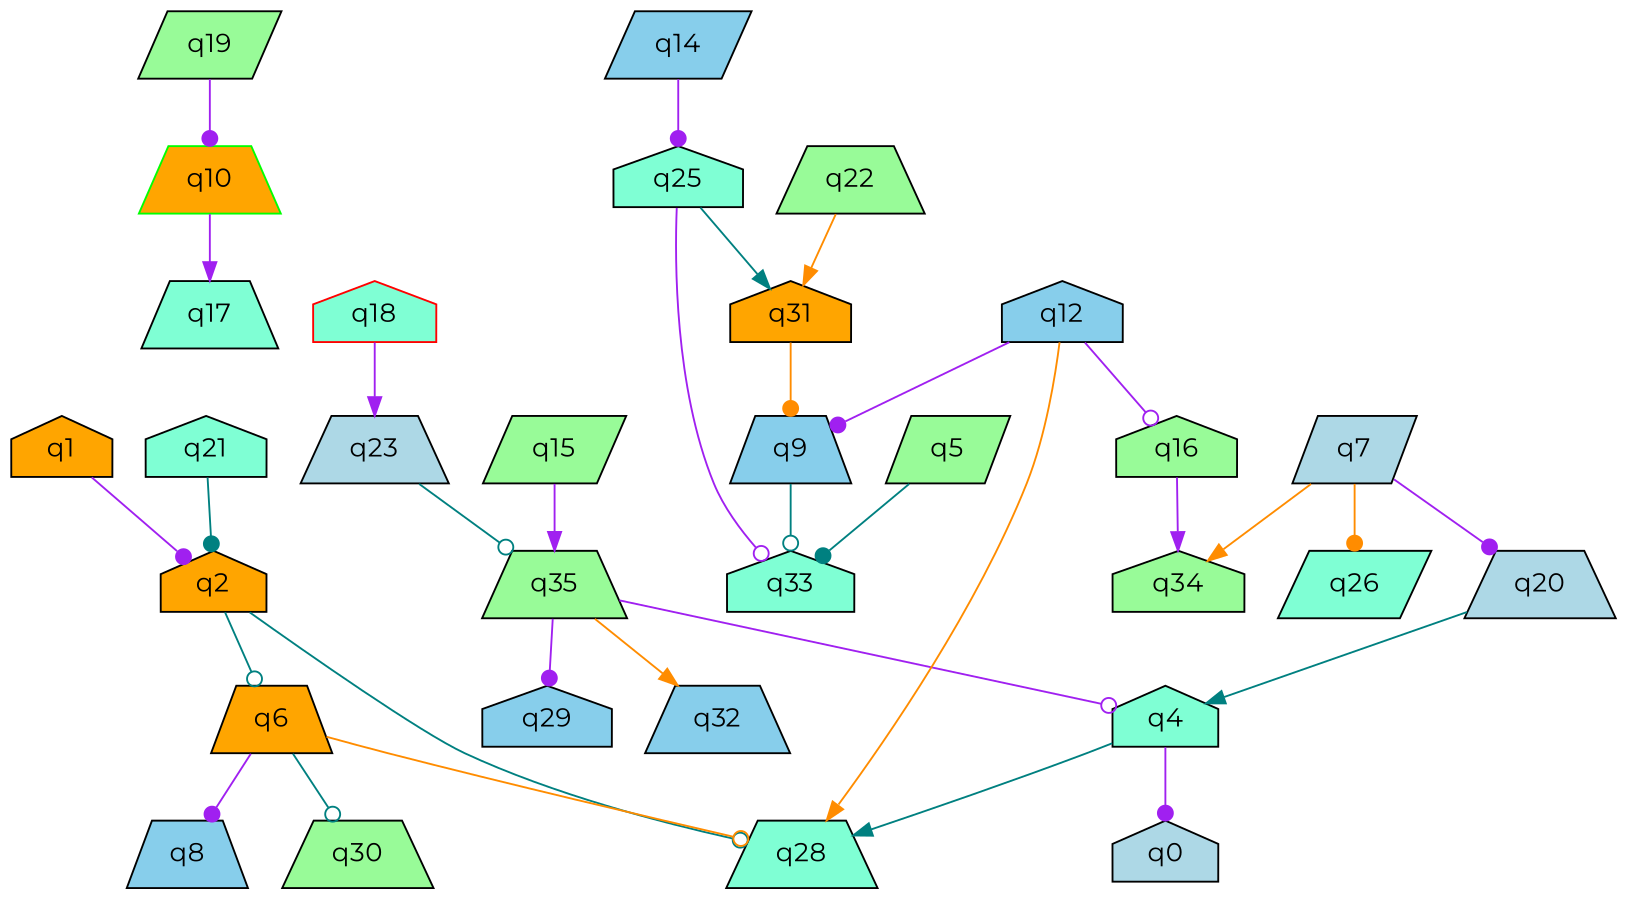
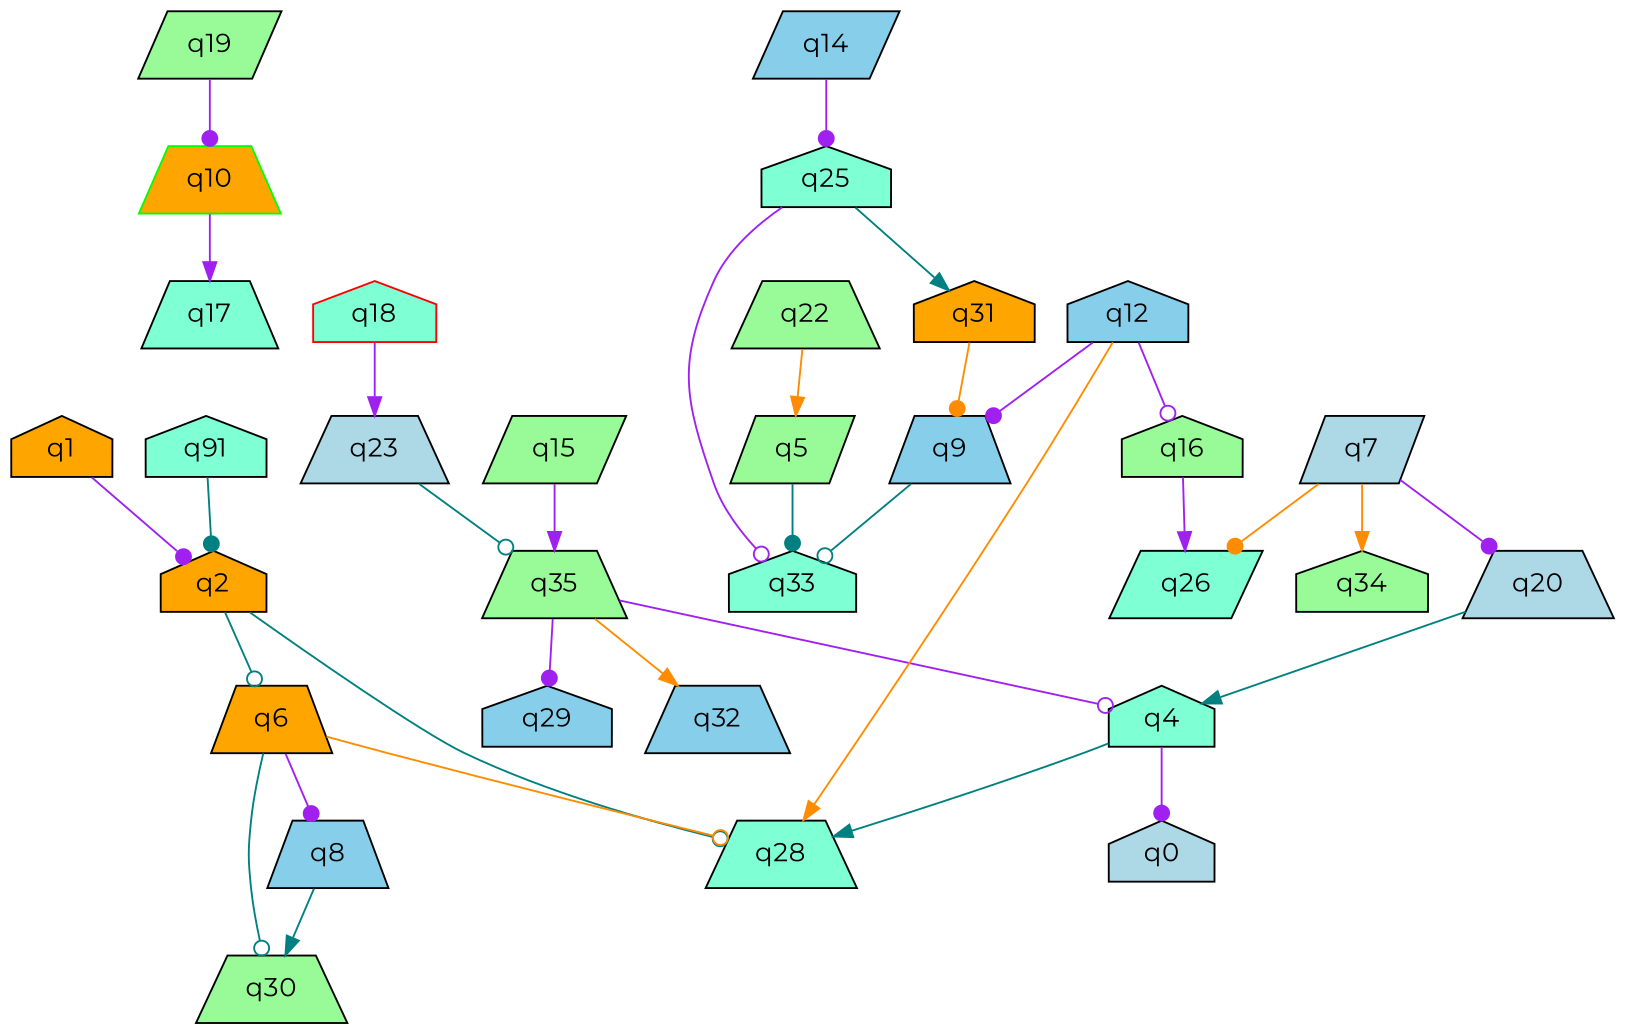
(824, 241) -> (800, 373)
(206, 450) -> (206, 450)
(1177, 505) -> (1184, 505)
none -> (303, 913)
